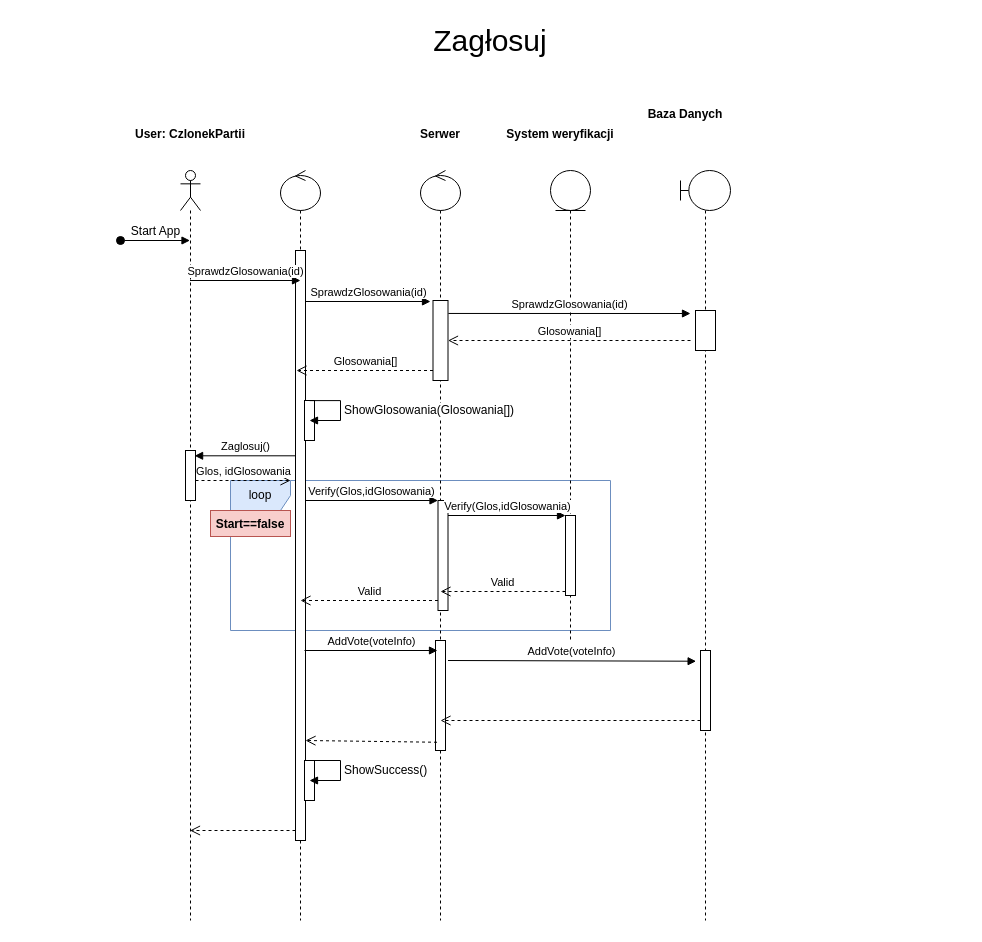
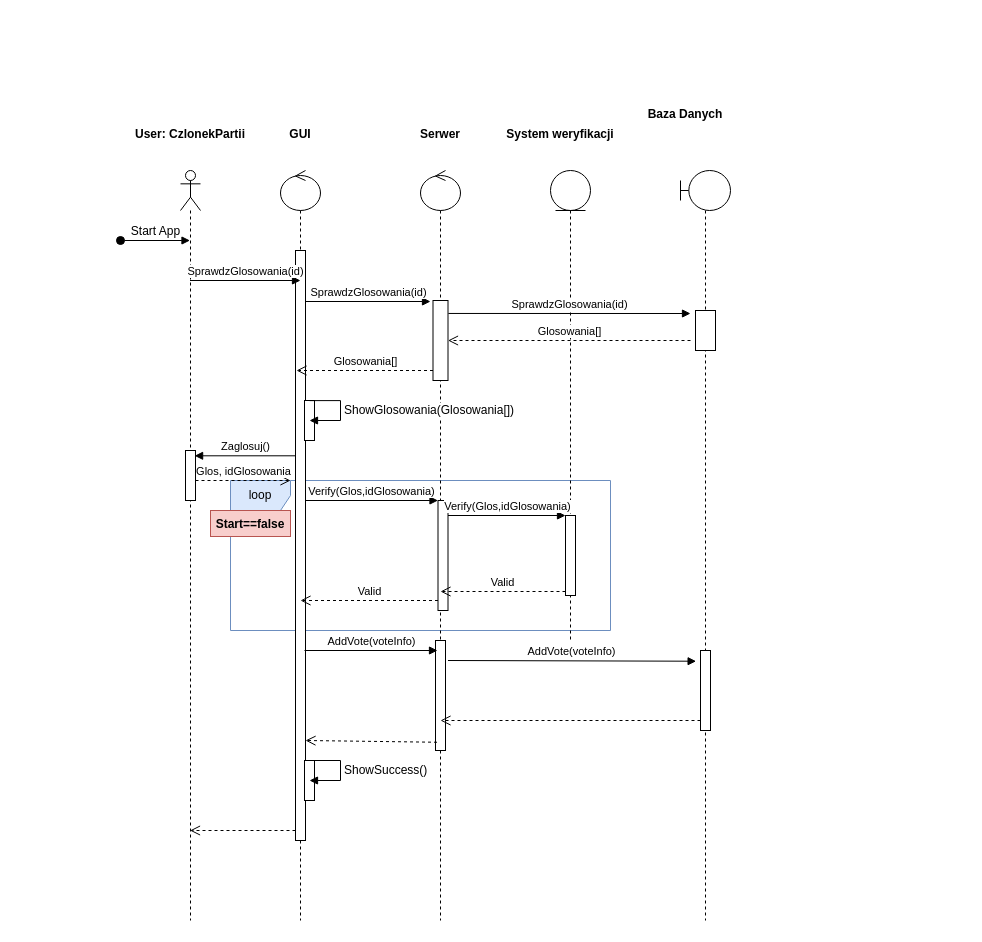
(491, 41) -> none
none -> (301, 134)
